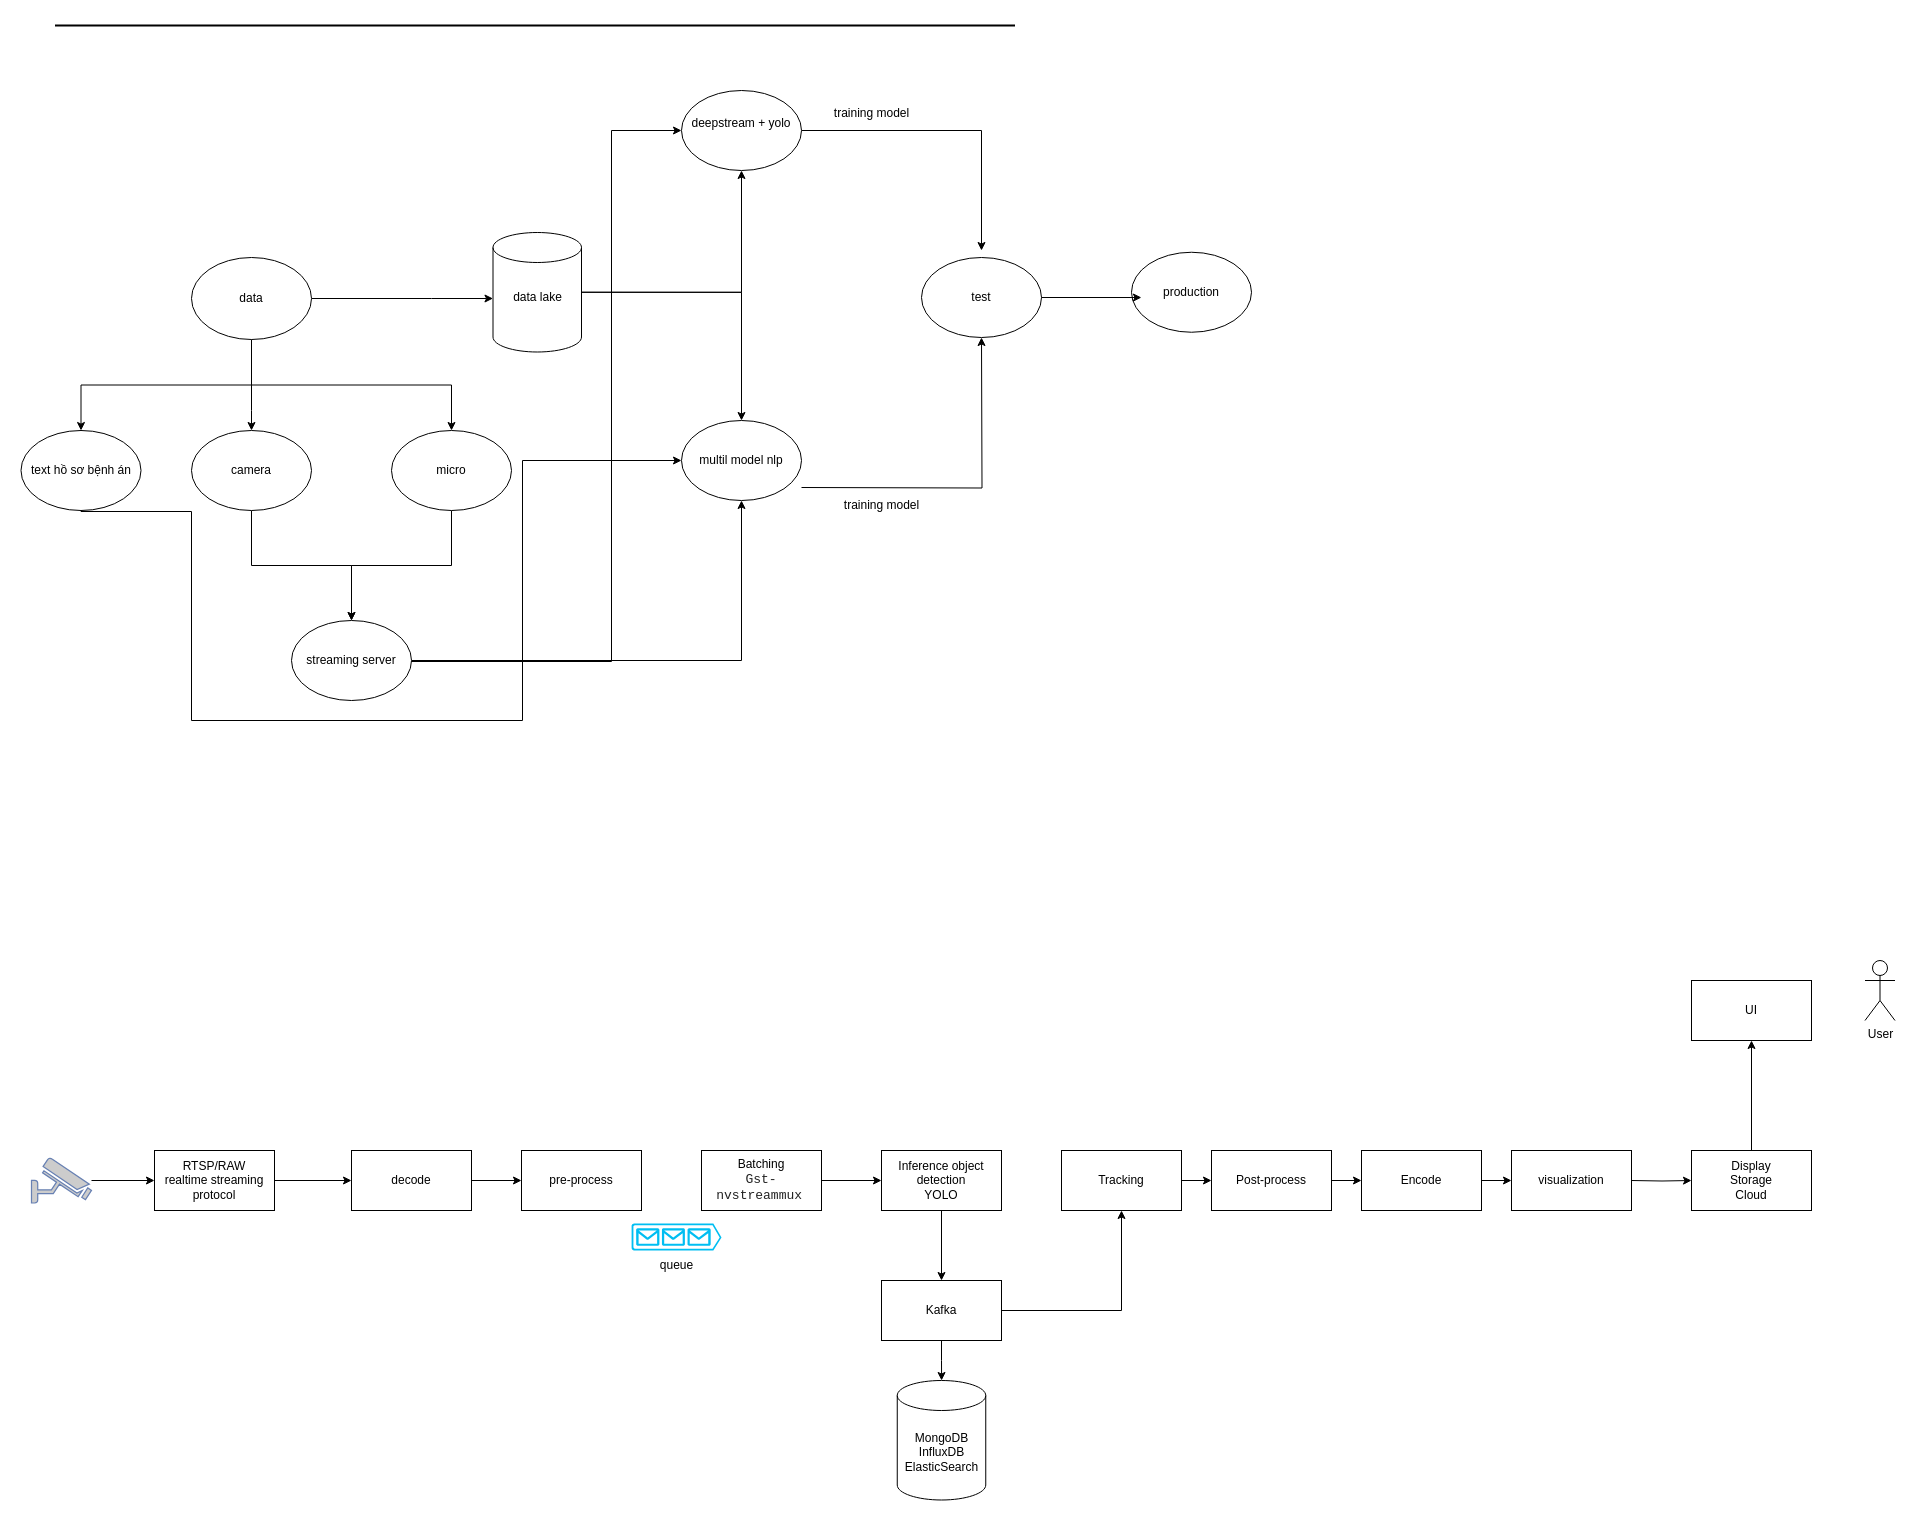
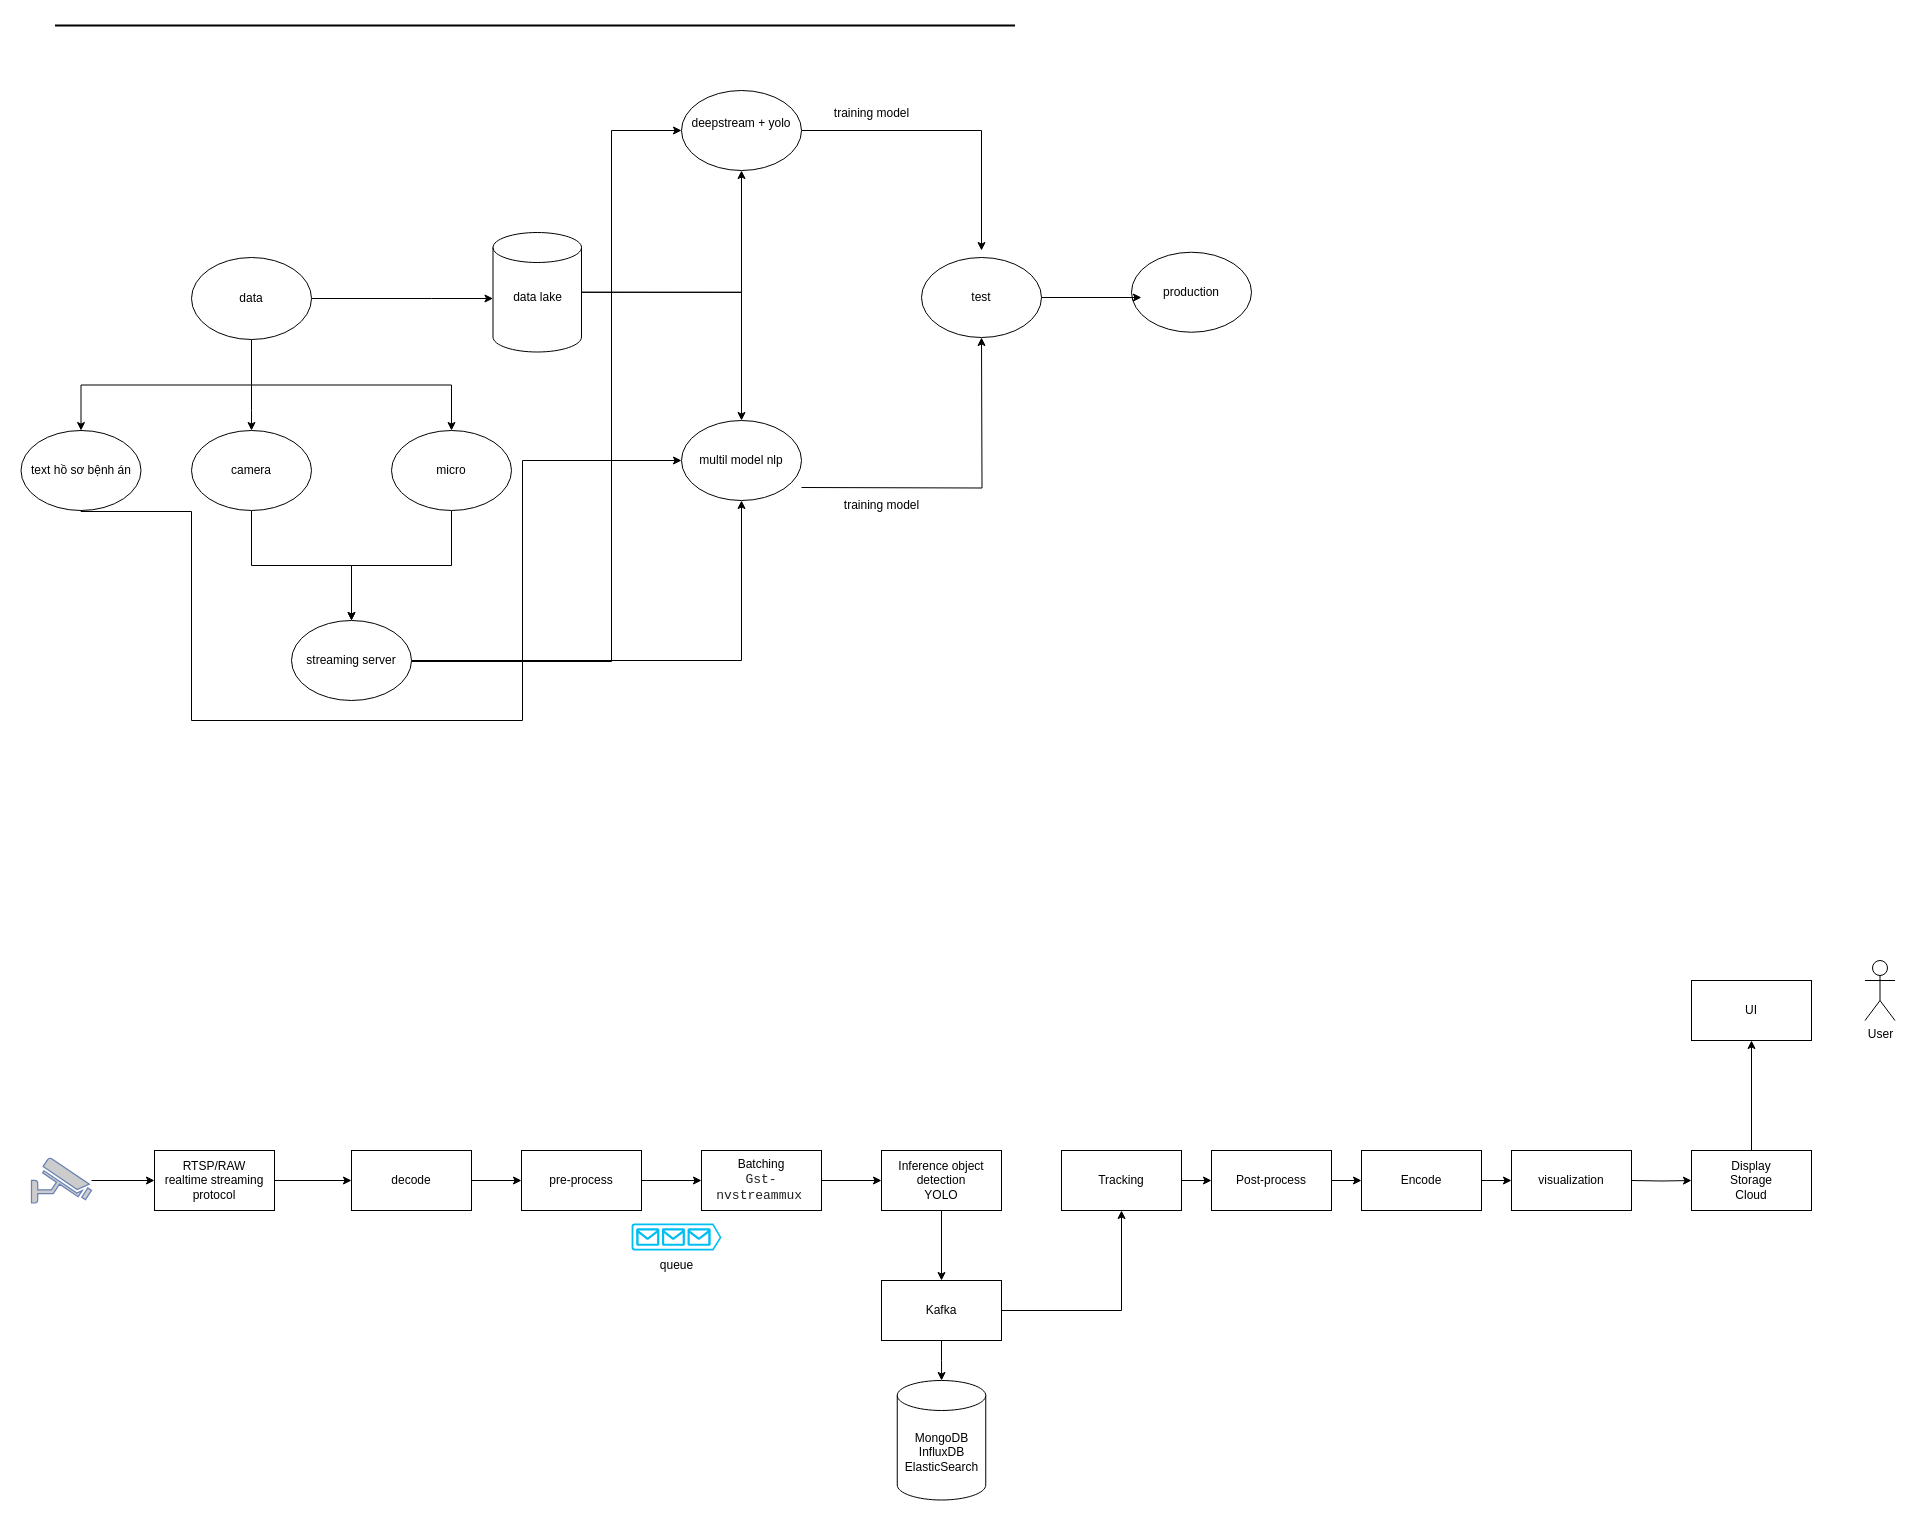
none -> (668, 1181)
